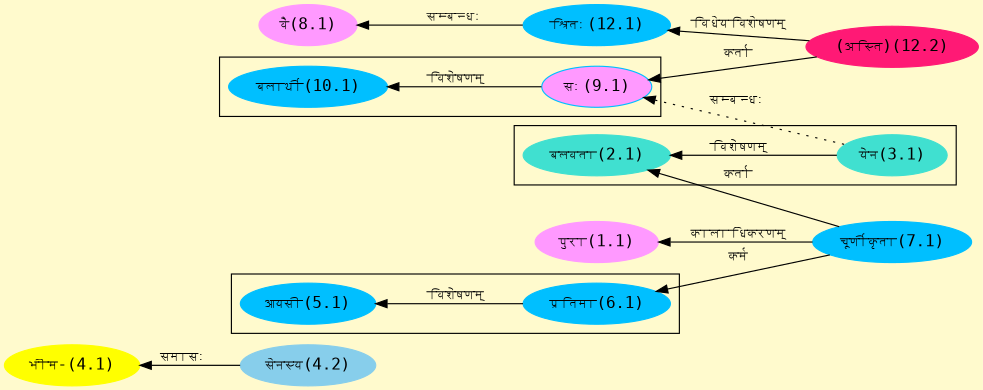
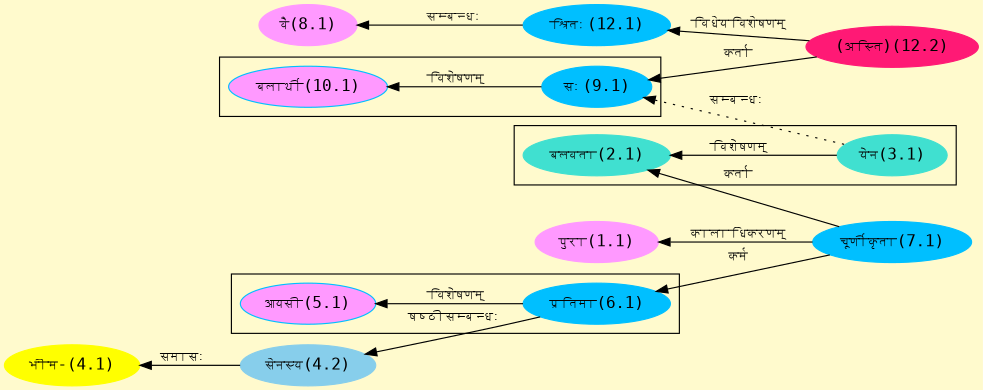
(308, 87) -> (308, 87)
(597, 87) -> (597, 87)
(308, 304) -> (308, 304)
none -> (430, 341)
